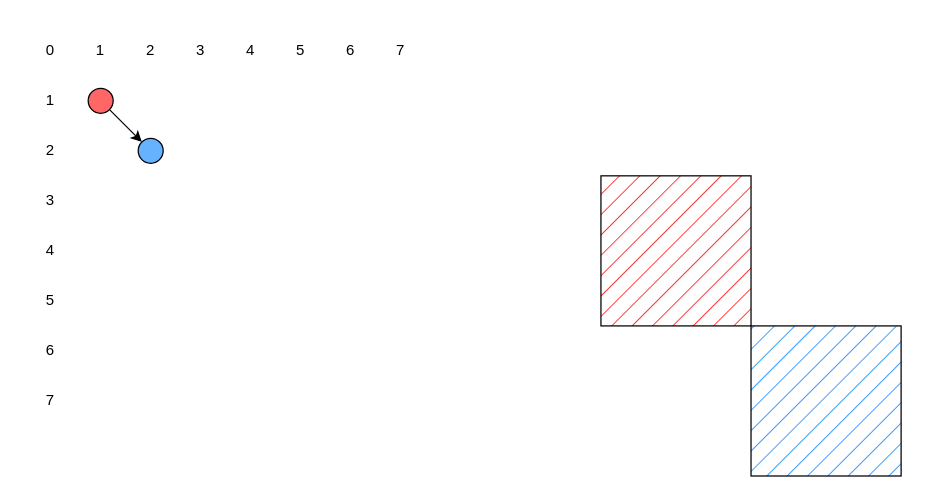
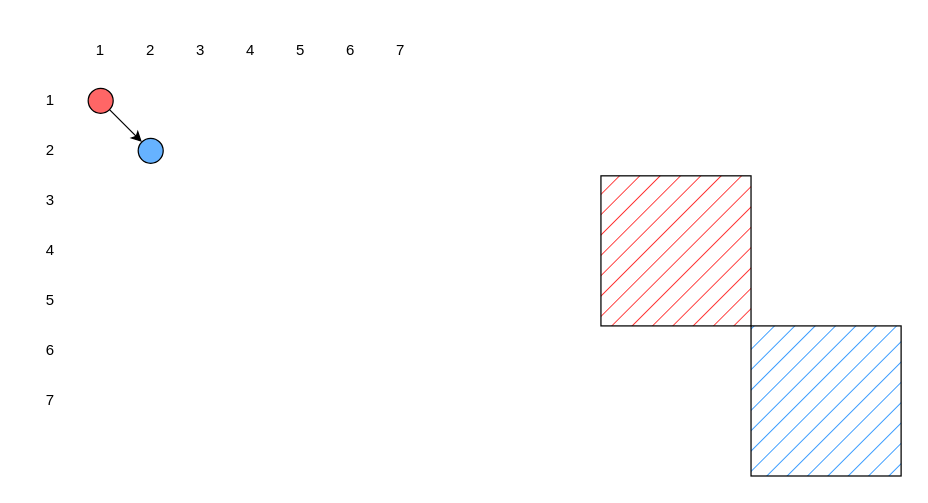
(51, 51) -> none
